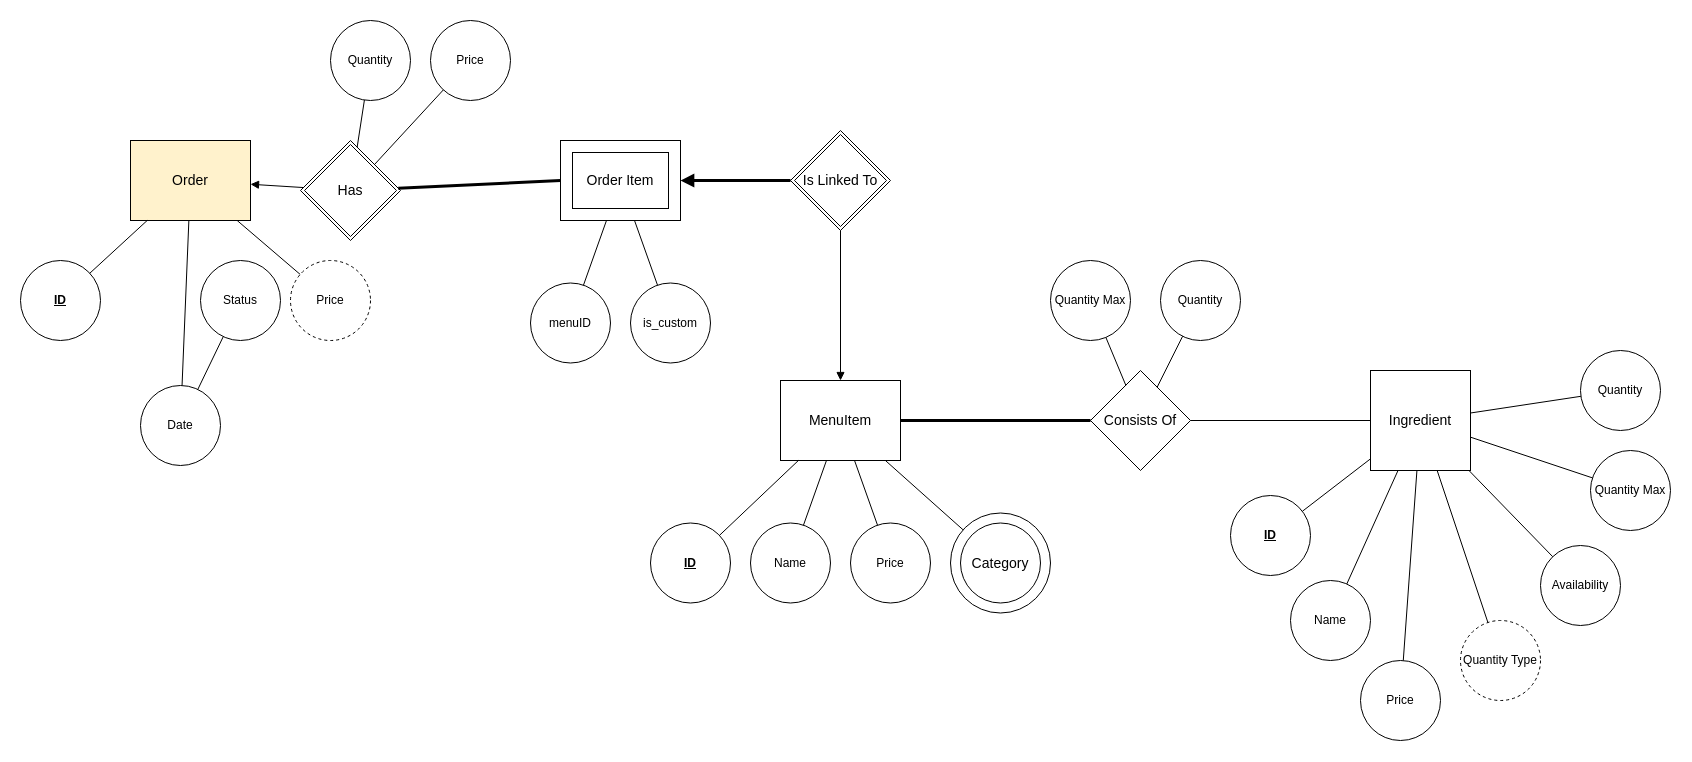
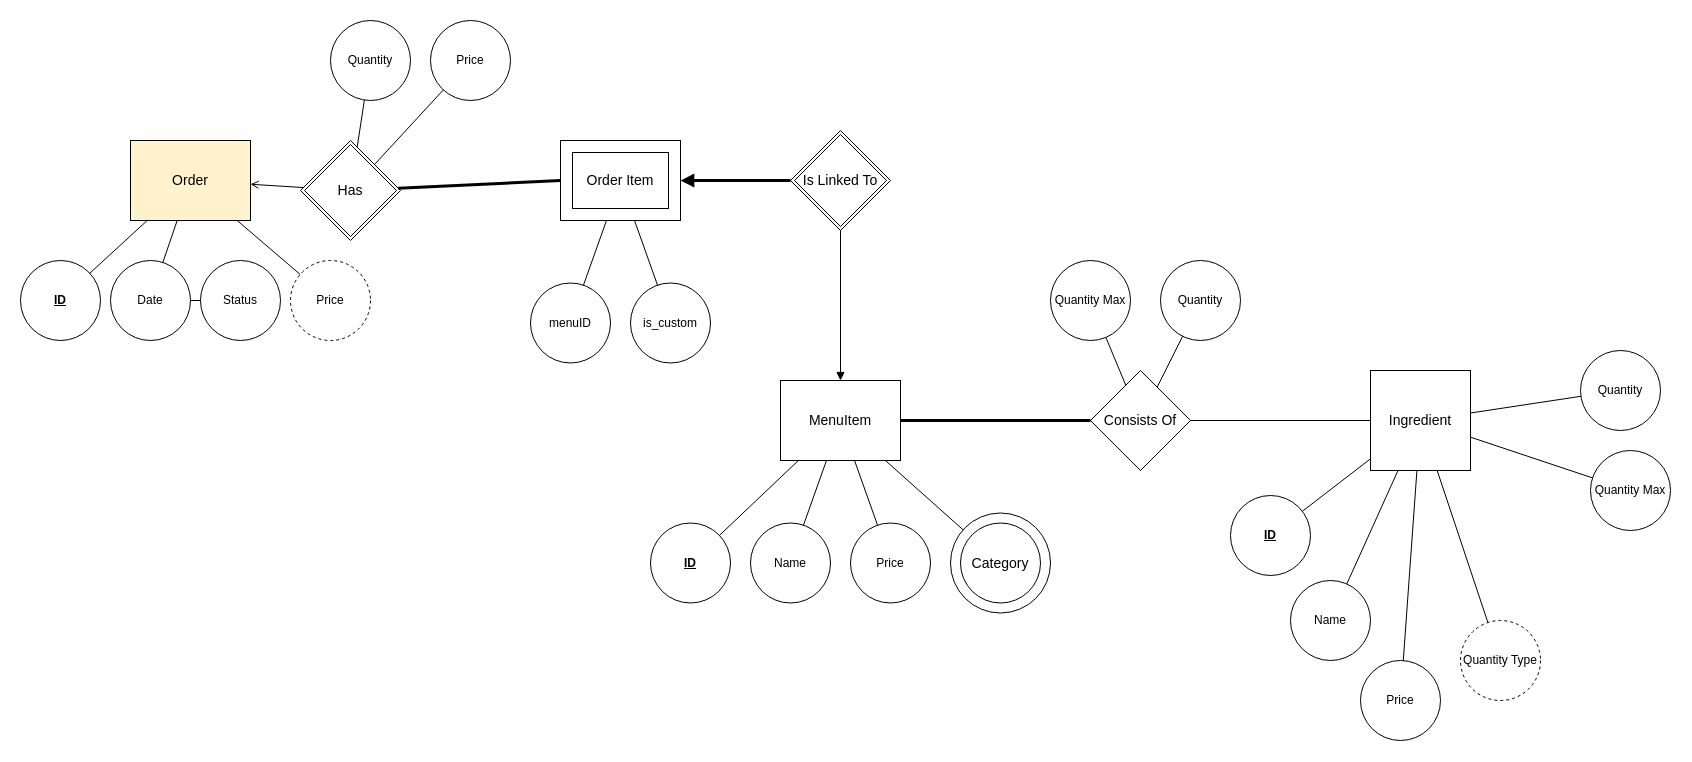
(260, 185) -> (257, 185)
(181, 426) -> (151, 301)
(1511, 514) -> none
(1581, 586) -> none
